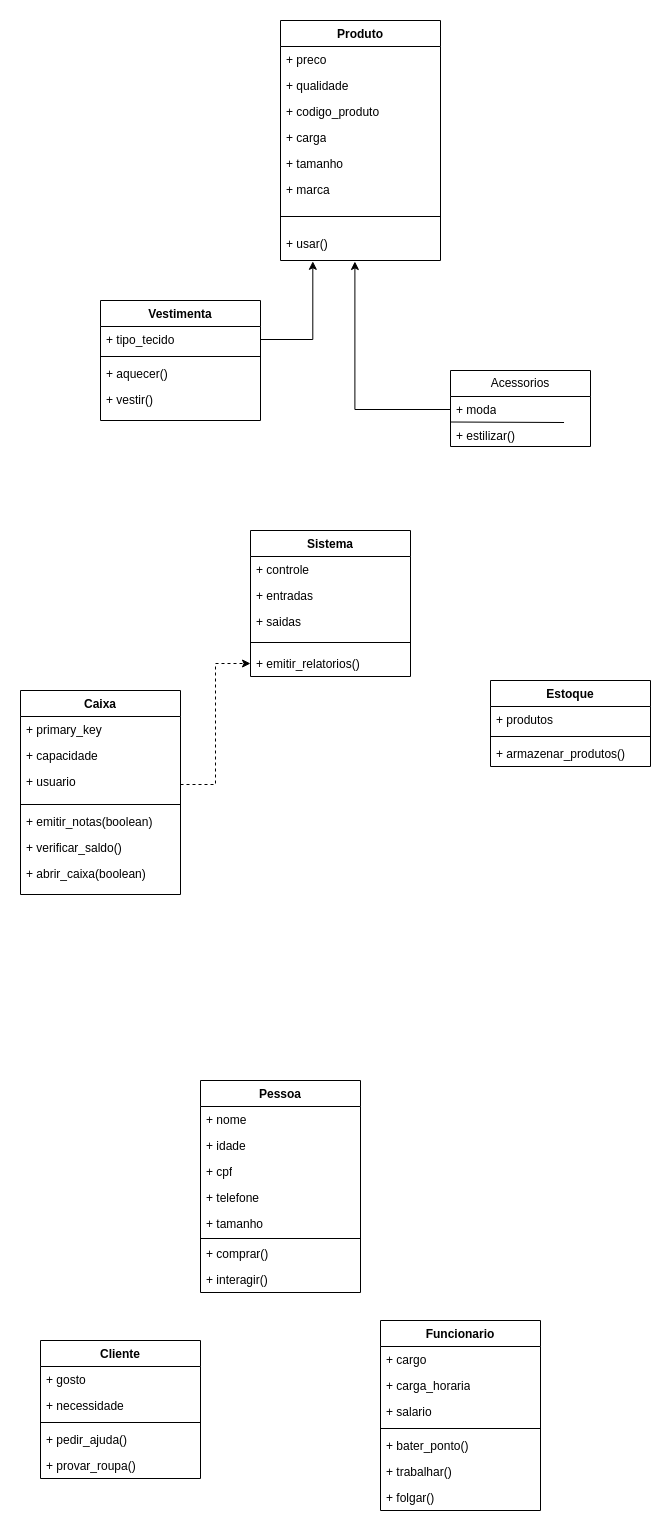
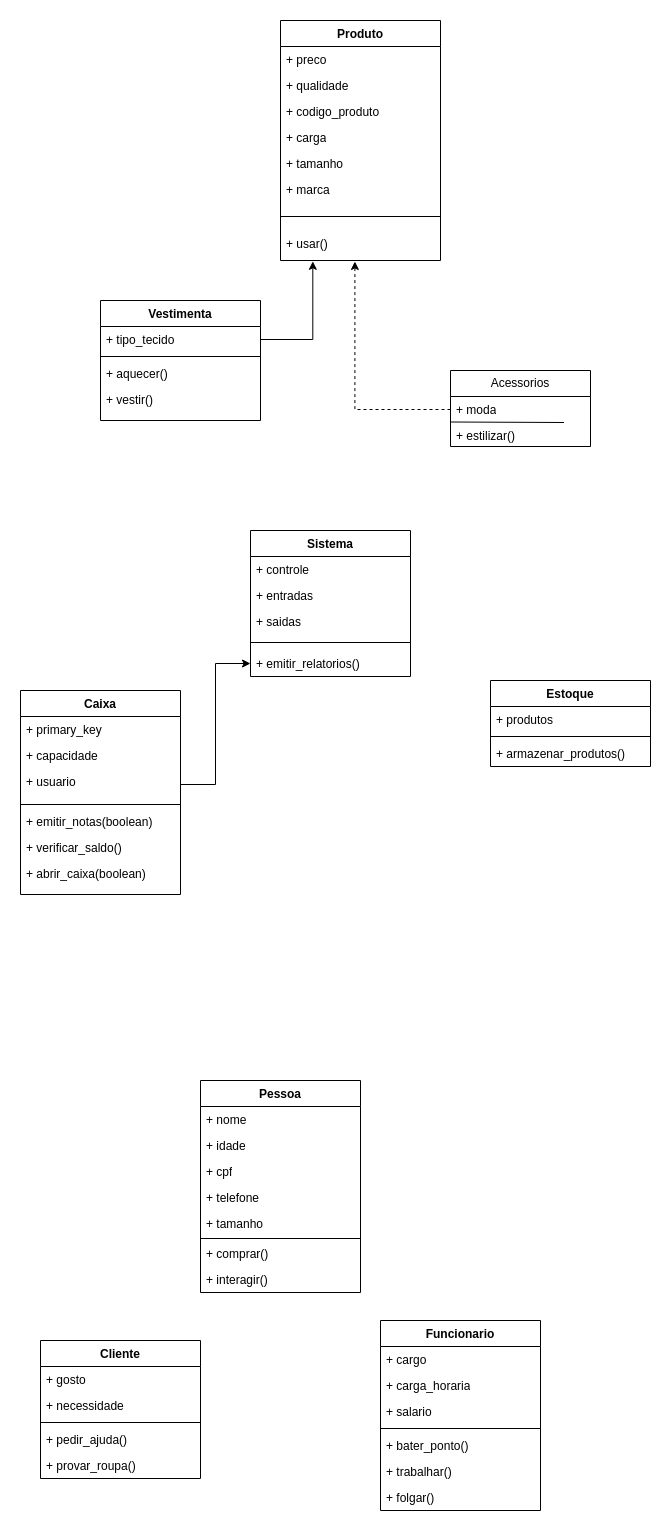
(355, 386) -> (355, 386)
(216, 728) -> (216, 728)
